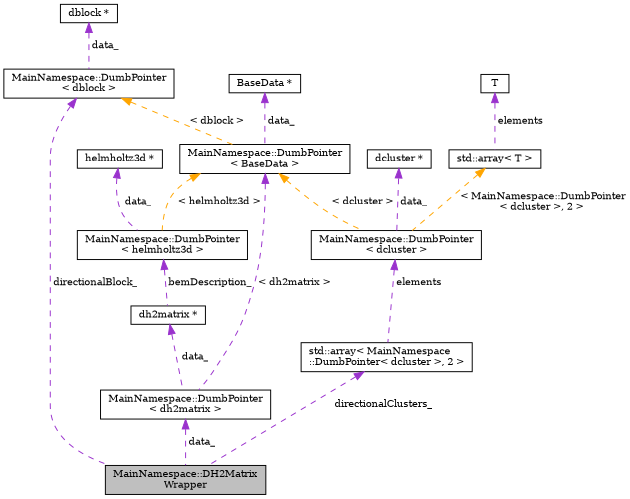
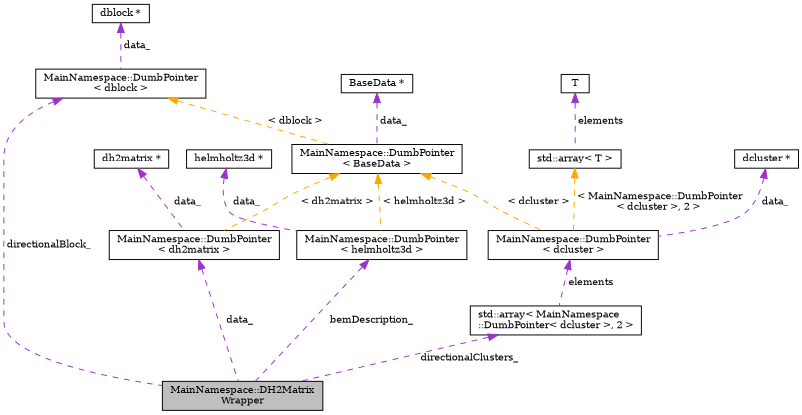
(166, 288) -> (309, 324)
(252, 293) -> (277, 203)
